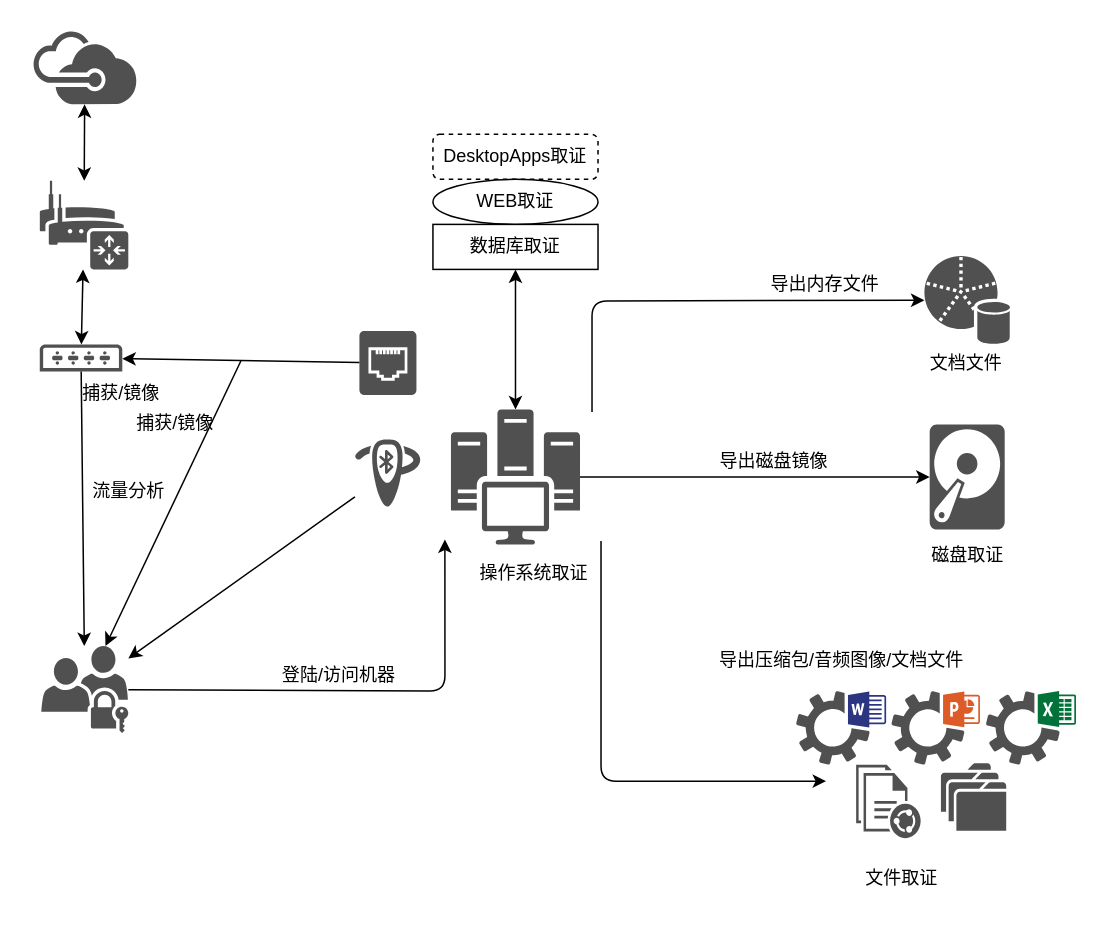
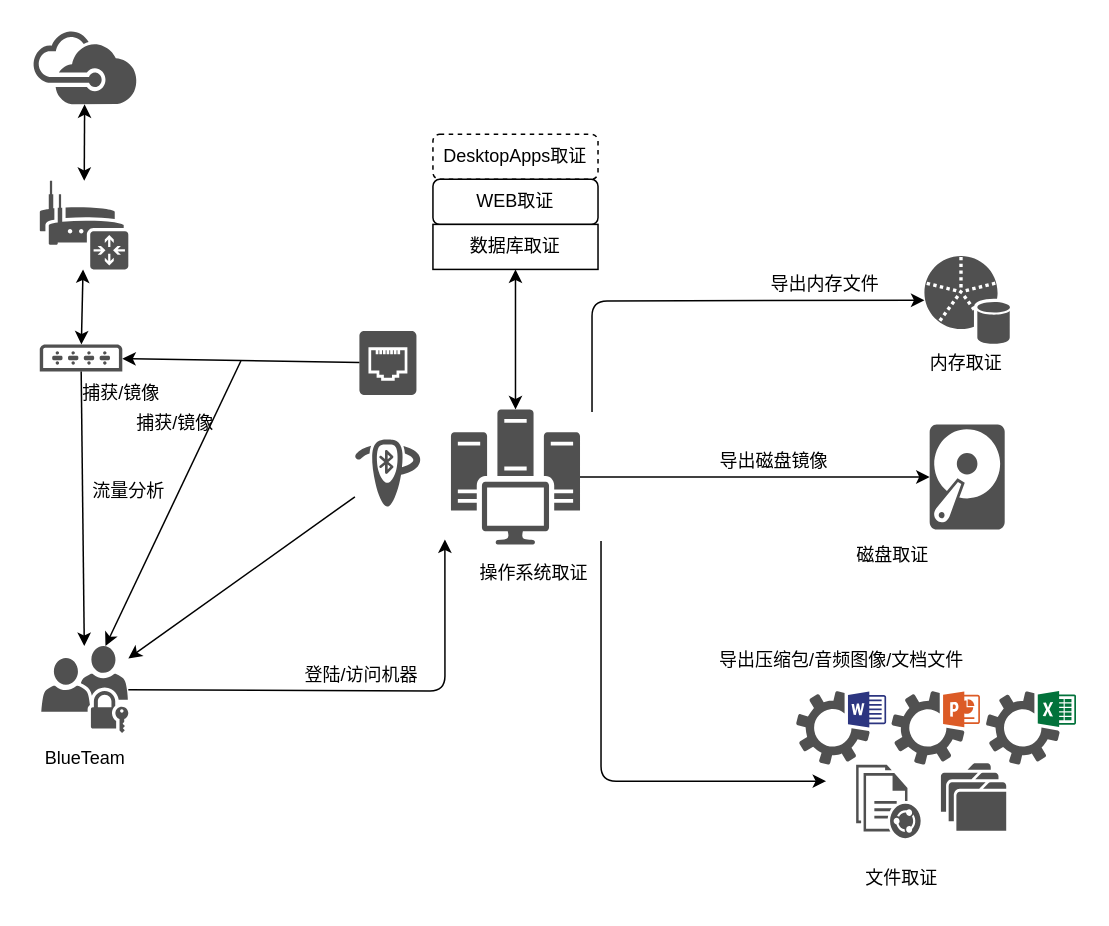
(515, 202) -> (515, 202)
(966, 364) -> (966, 364)
(967, 556) -> (892, 556)
(338, 676) -> (361, 676)
none -> (84, 758)
